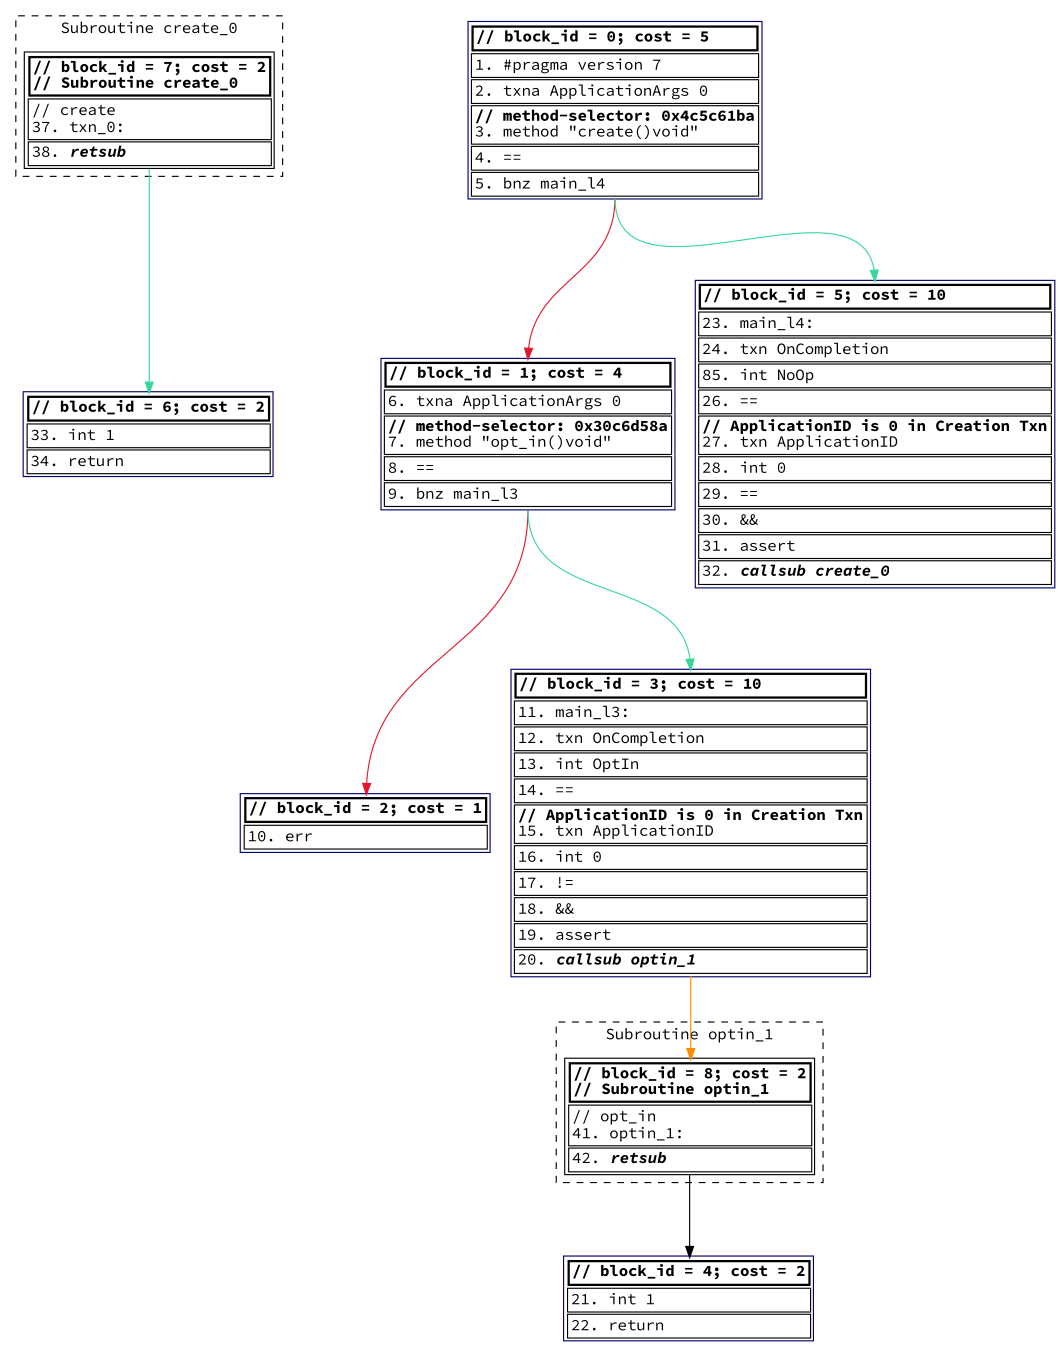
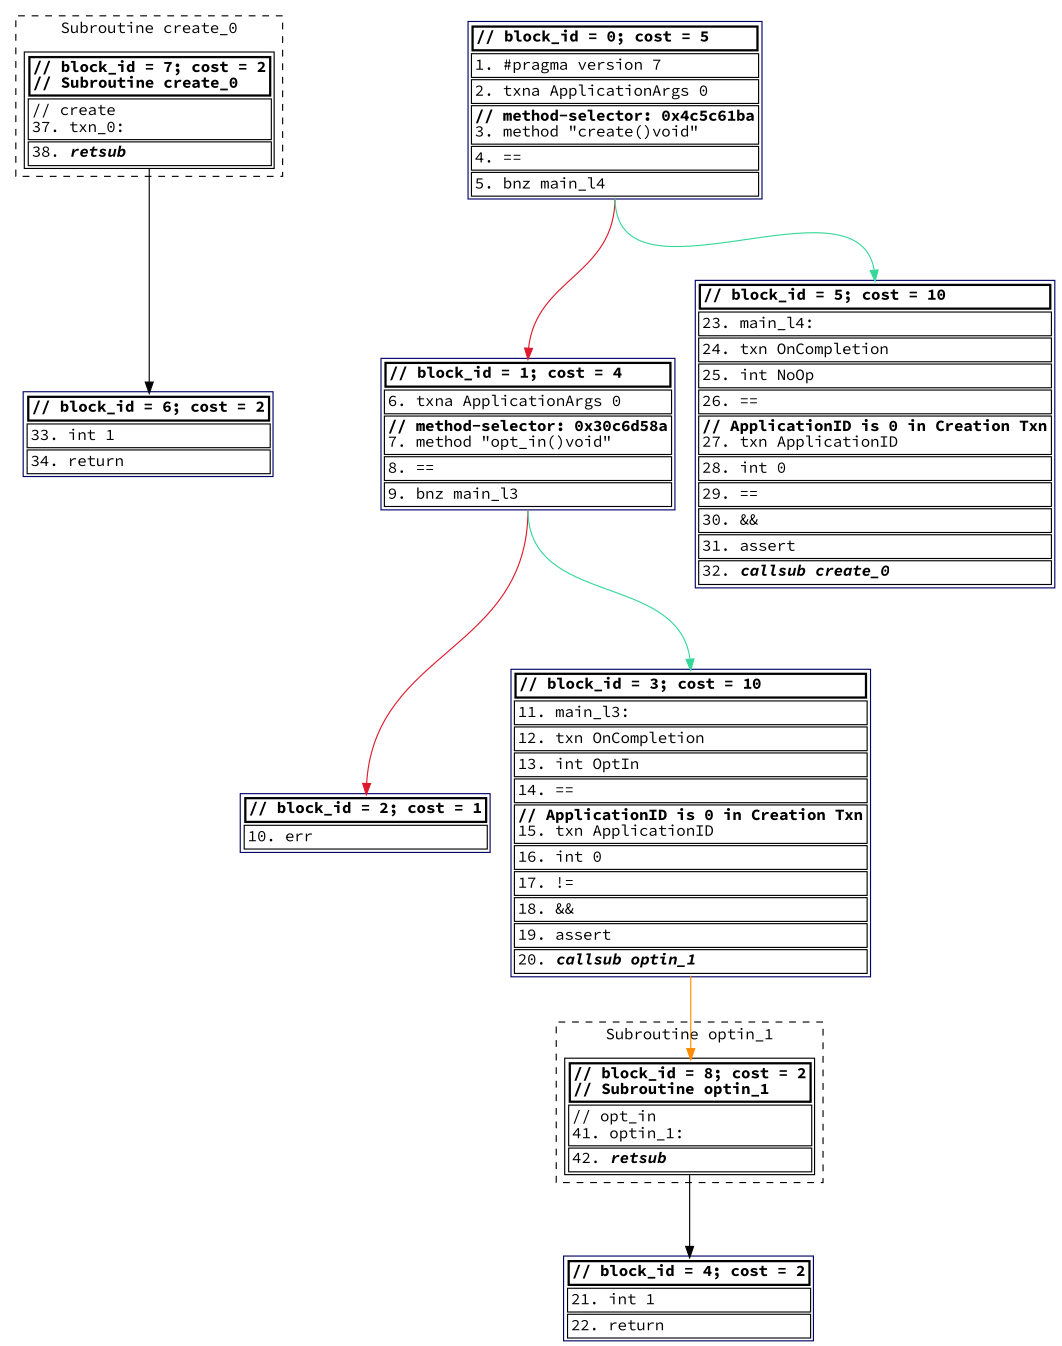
(149, 276) -> (149, 276)
(759, 375) -> (759, 375)
